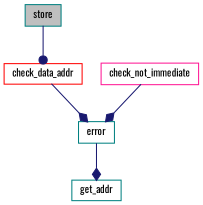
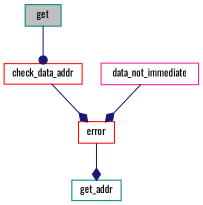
(43, 15) -> (43, 15)
(150, 74) -> (150, 74)
(96, 132) -> (96, 132)
